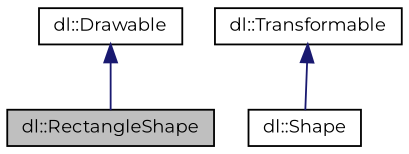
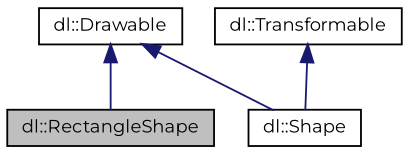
none -> (216, 81)
